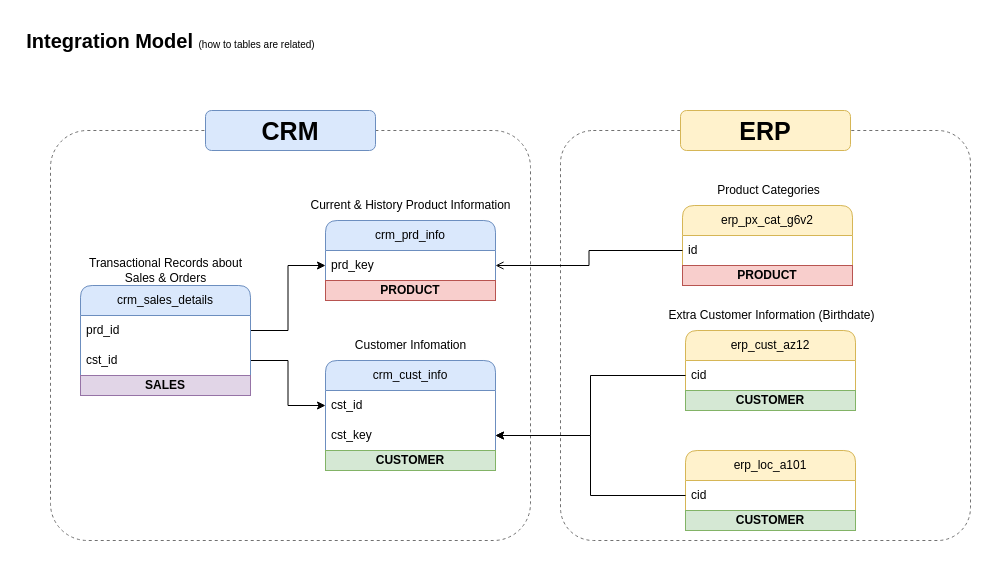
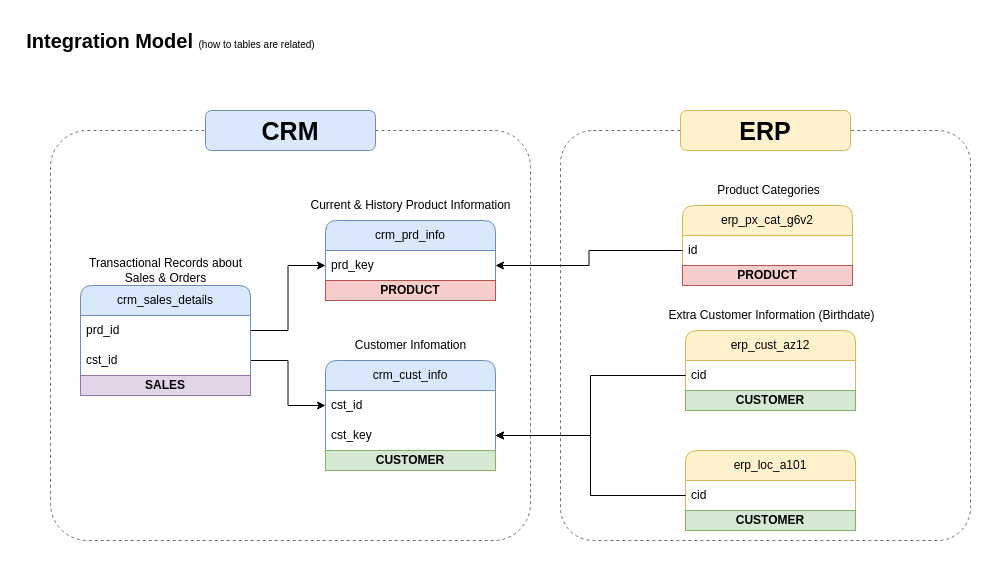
(502, 266) -> (504, 266)
